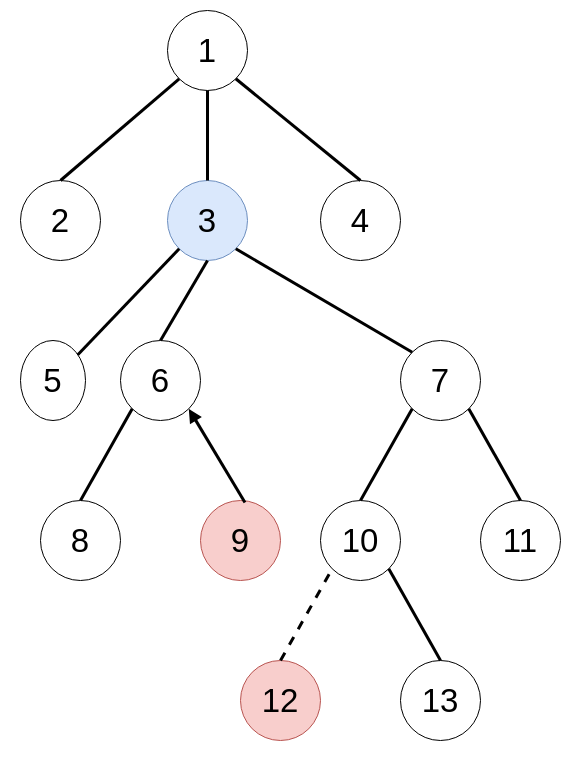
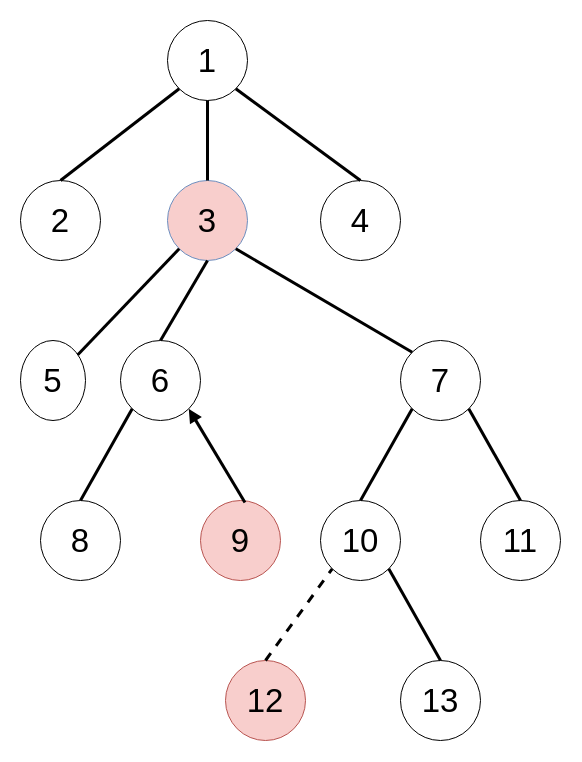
(208, 51) -> (208, 61)
(208, 221) -> (208, 221)
(281, 701) -> (266, 701)
